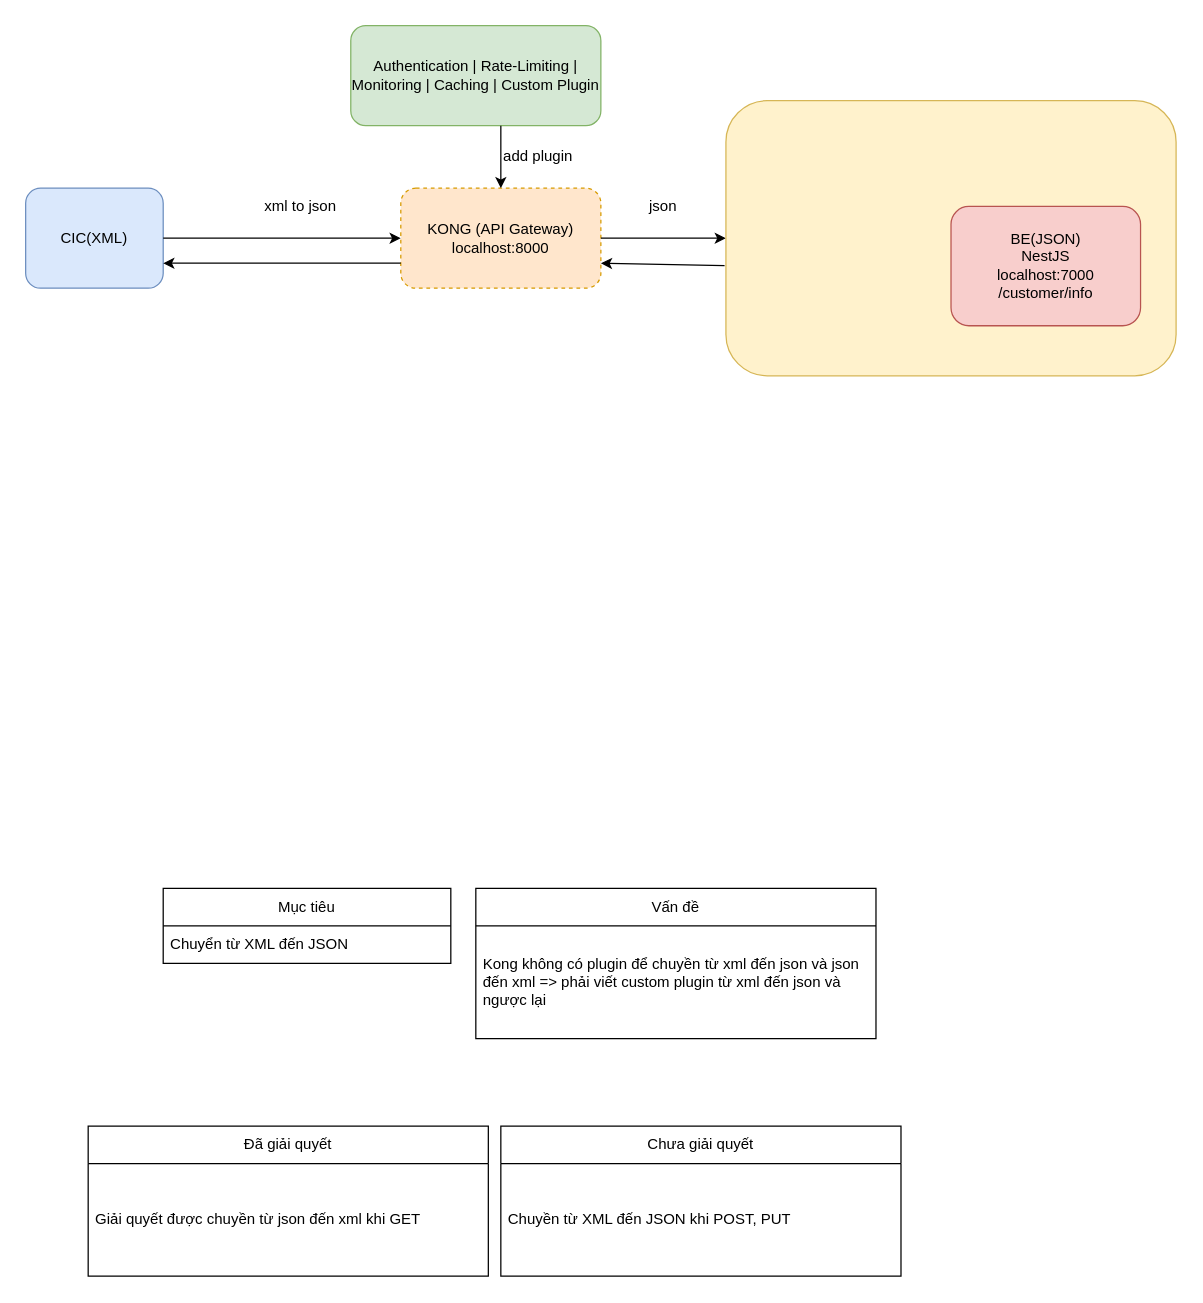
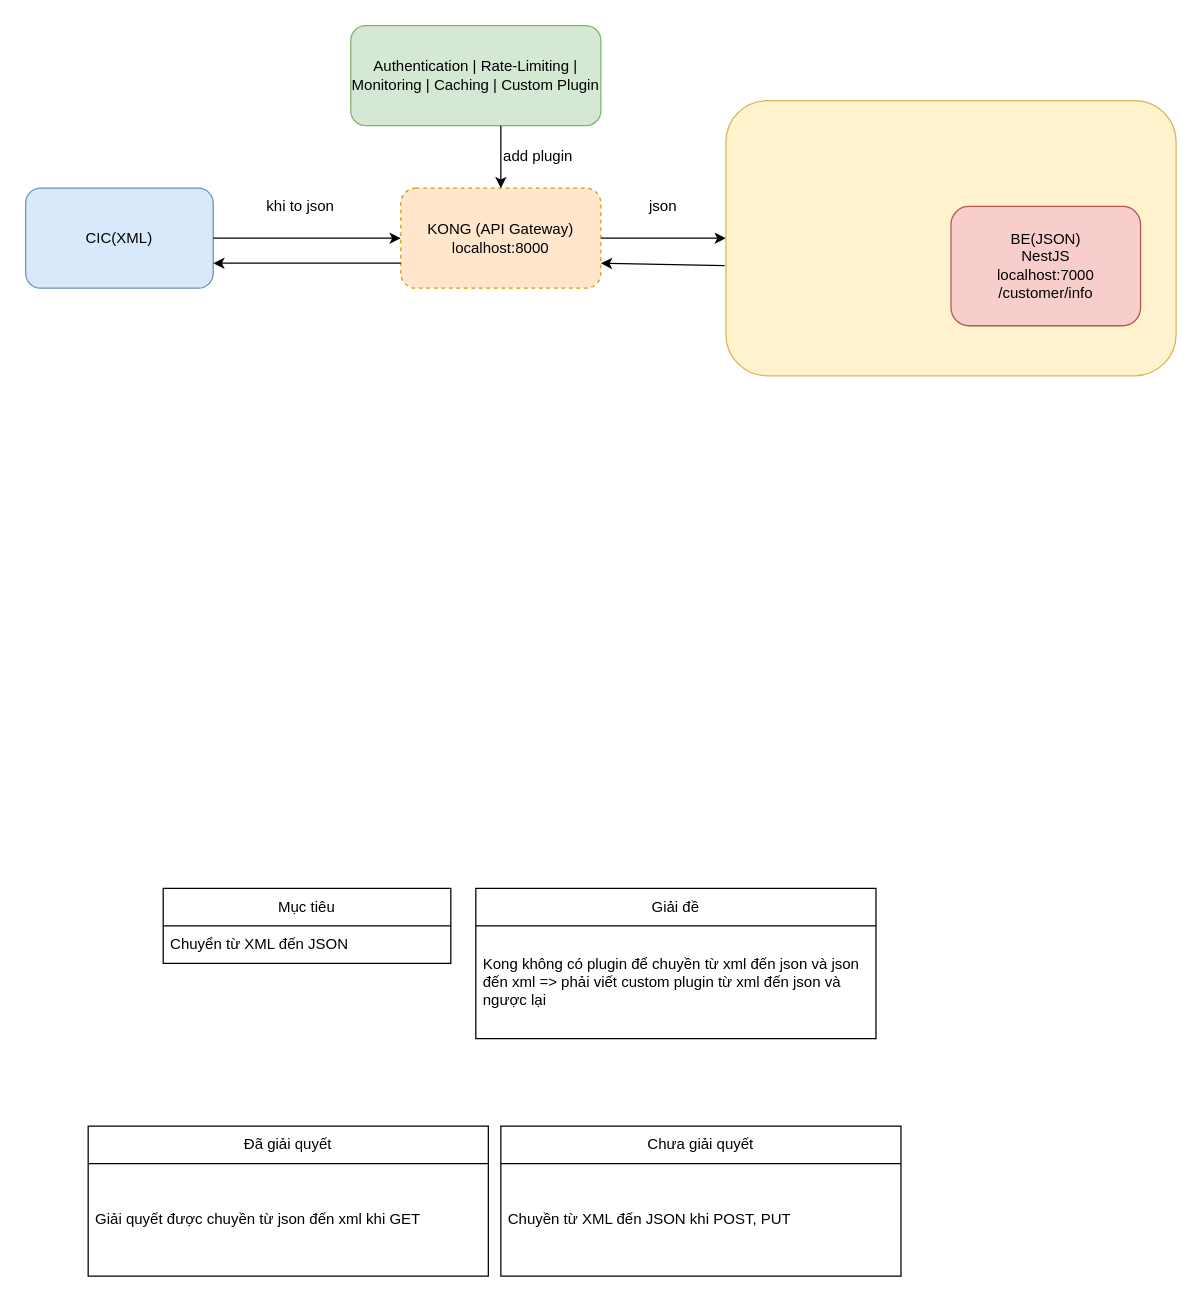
(301, 207) -> (301, 207)
(94, 238) -> (119, 238)
(676, 907) -> (676, 907)
